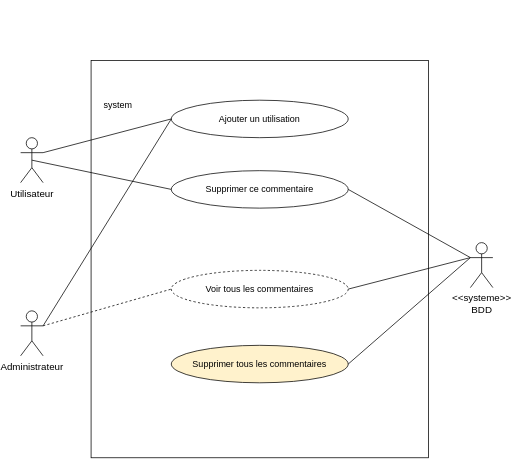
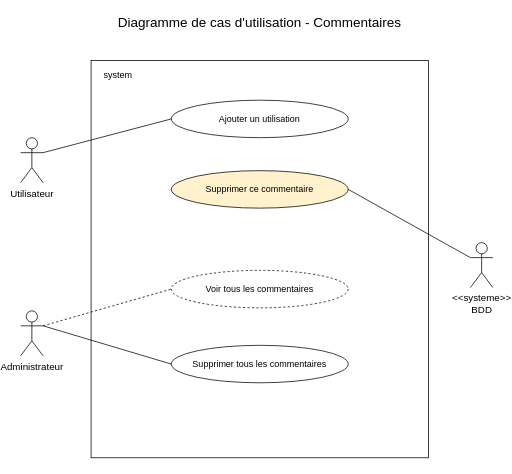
none -> (260, 23)
(118, 105) -> (118, 75)
(102, 175) -> none
(260, 189) -> (260, 189)
(108, 222) -> none
(407, 274) -> none
(409, 312) -> none
none -> (108, 345)
(260, 364) -> (260, 364)
